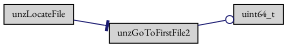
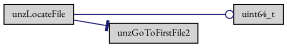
(212, 23) -> (150, 14)
